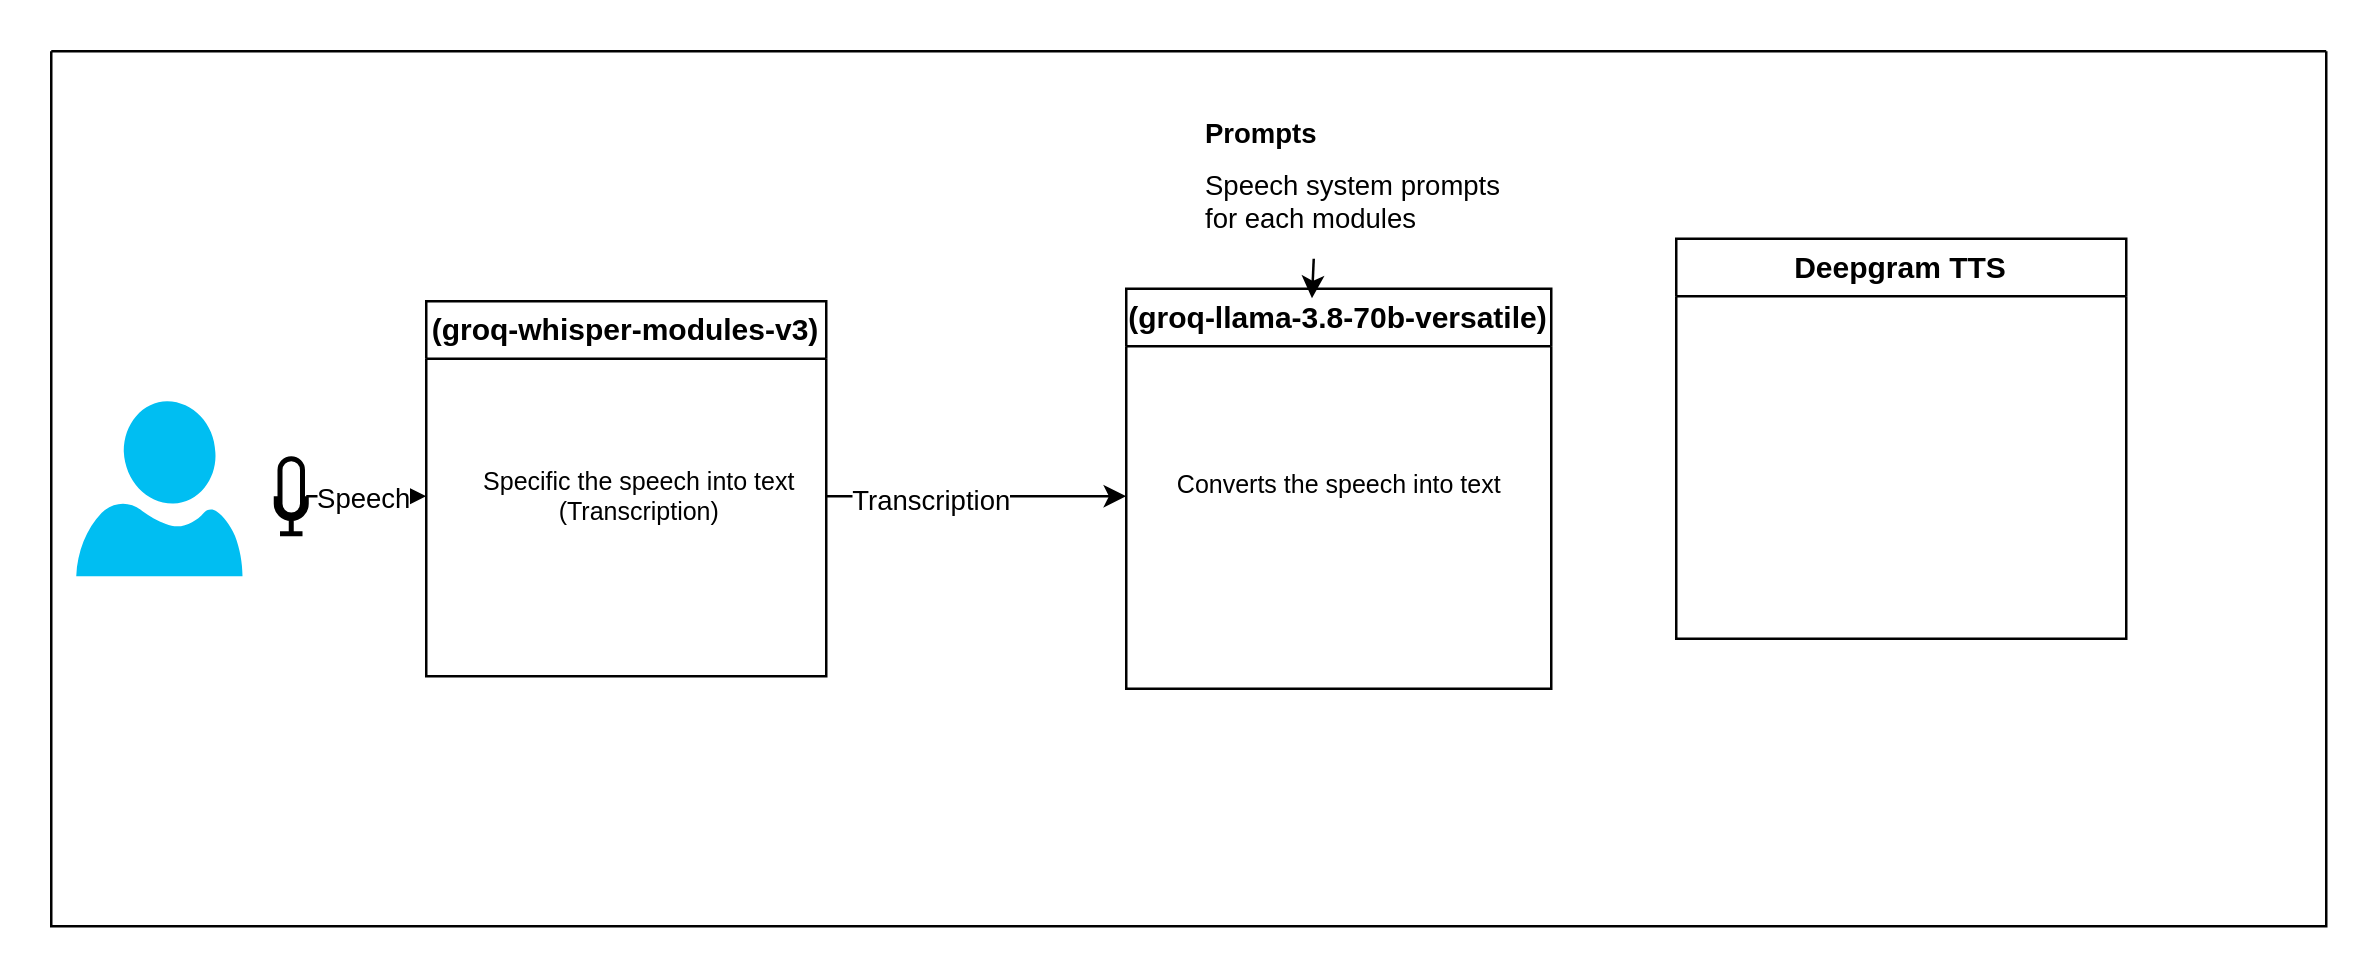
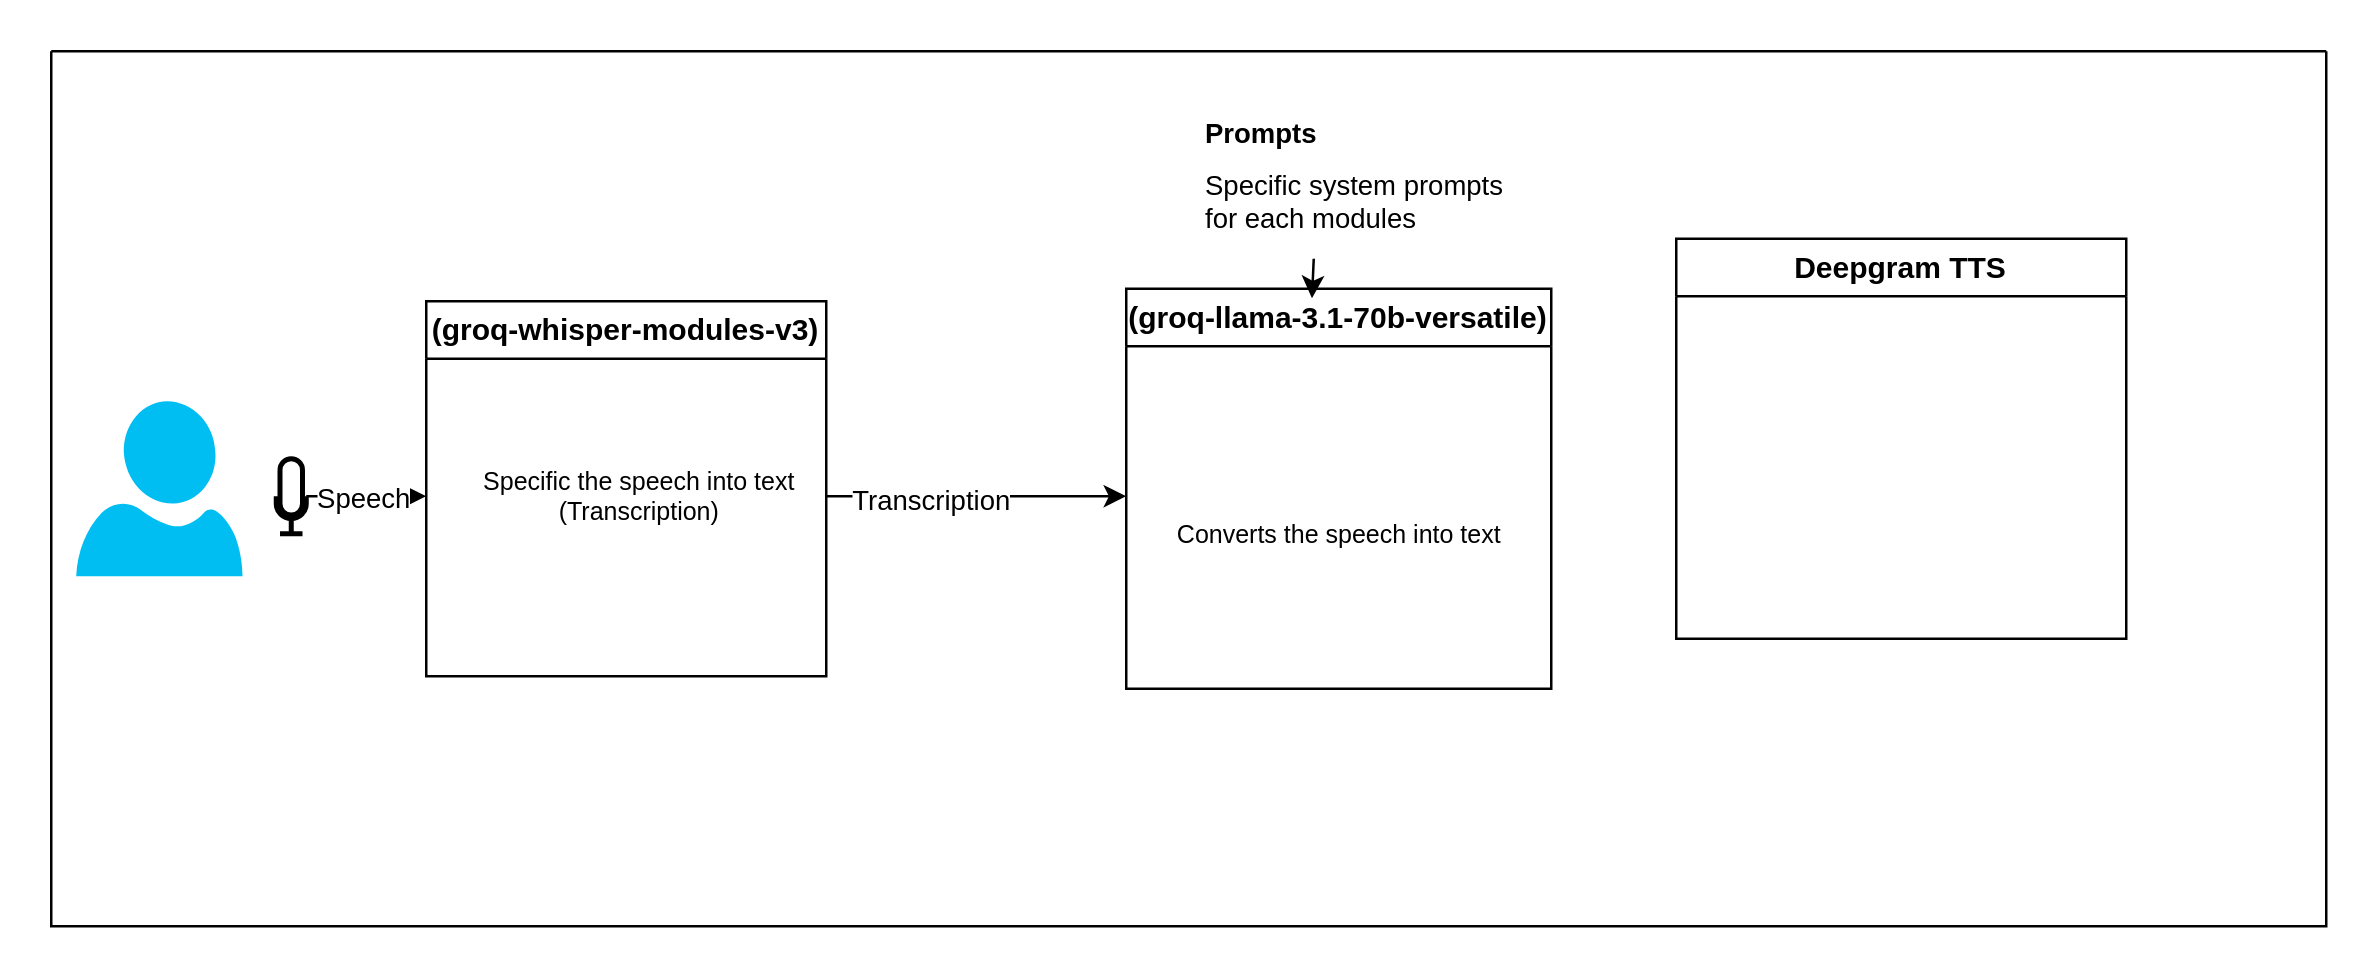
(1360, 168) -> (1360, 168)
(1339, 319) -> (1339, 319)
(1339, 484) -> (1339, 534)
